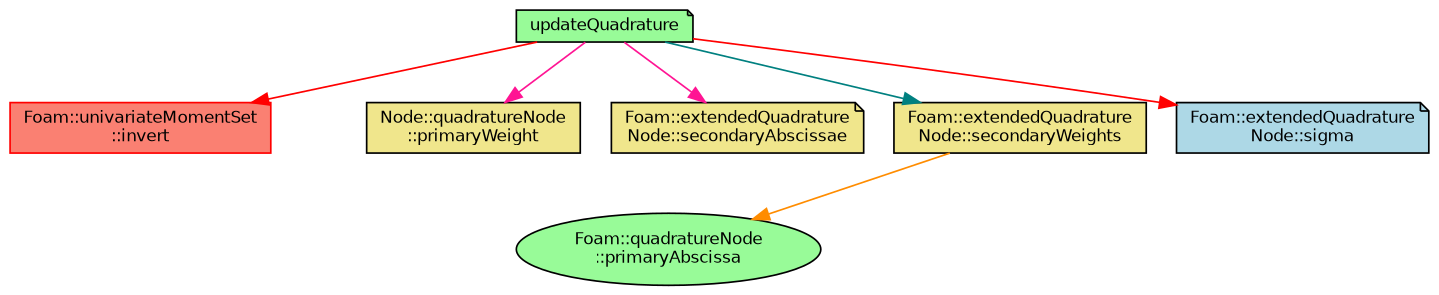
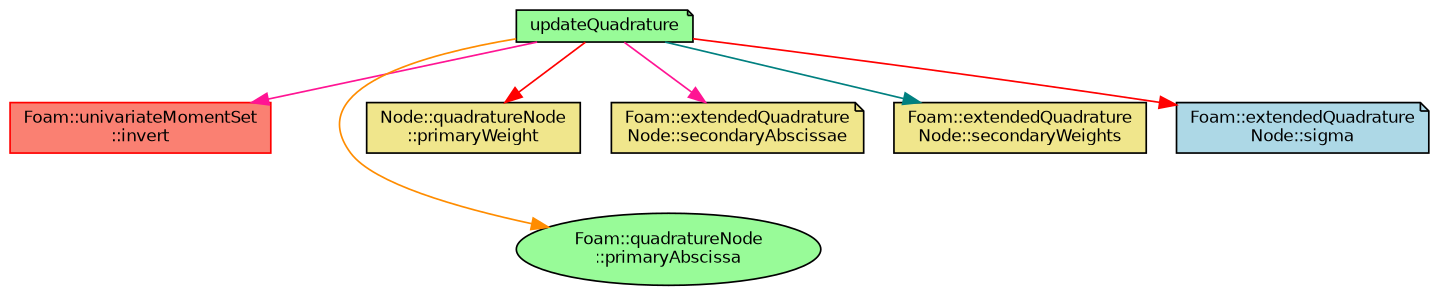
(552, 67) -> (552, 67)
(403, 71) -> (356, 81)
(859, 184) -> (342, 135)
